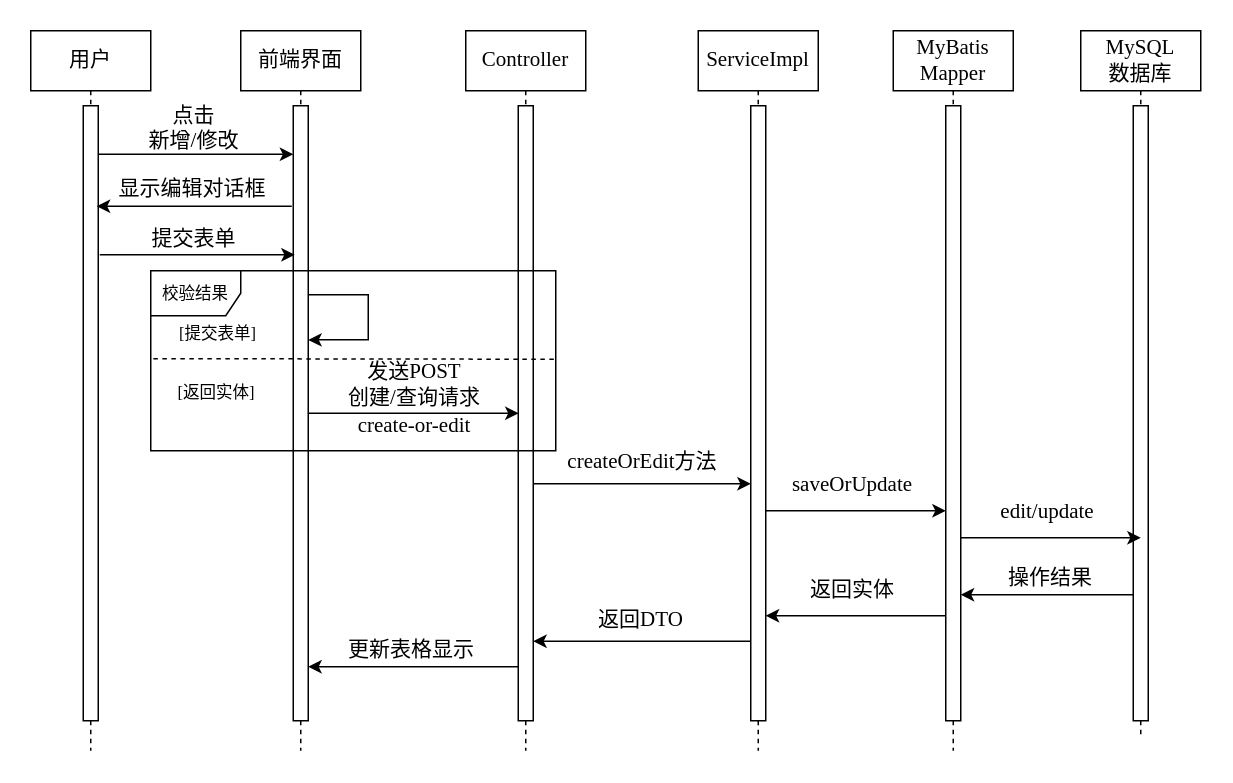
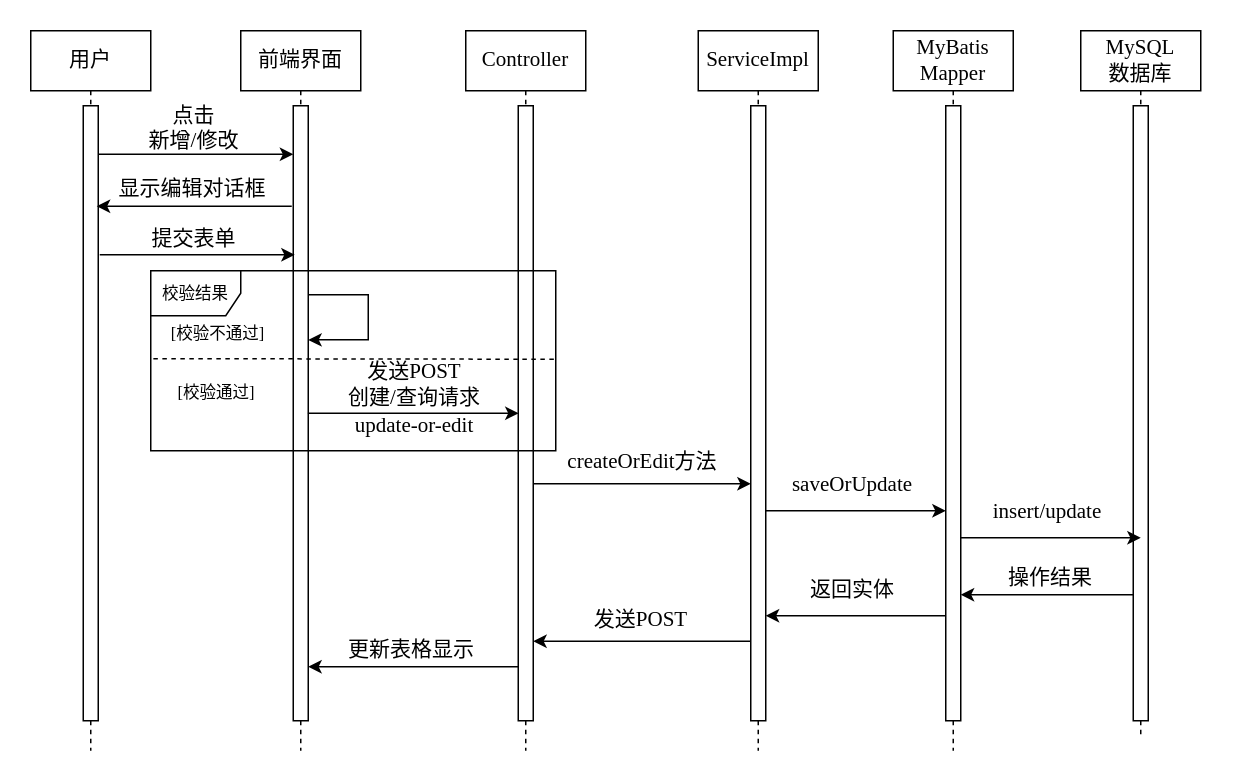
(218, 334) -> (218, 334)
(217, 392) -> (217, 392)
(415, 427) -> (415, 427)
(1048, 512) -> (1048, 512)
(641, 620) -> (641, 620)
